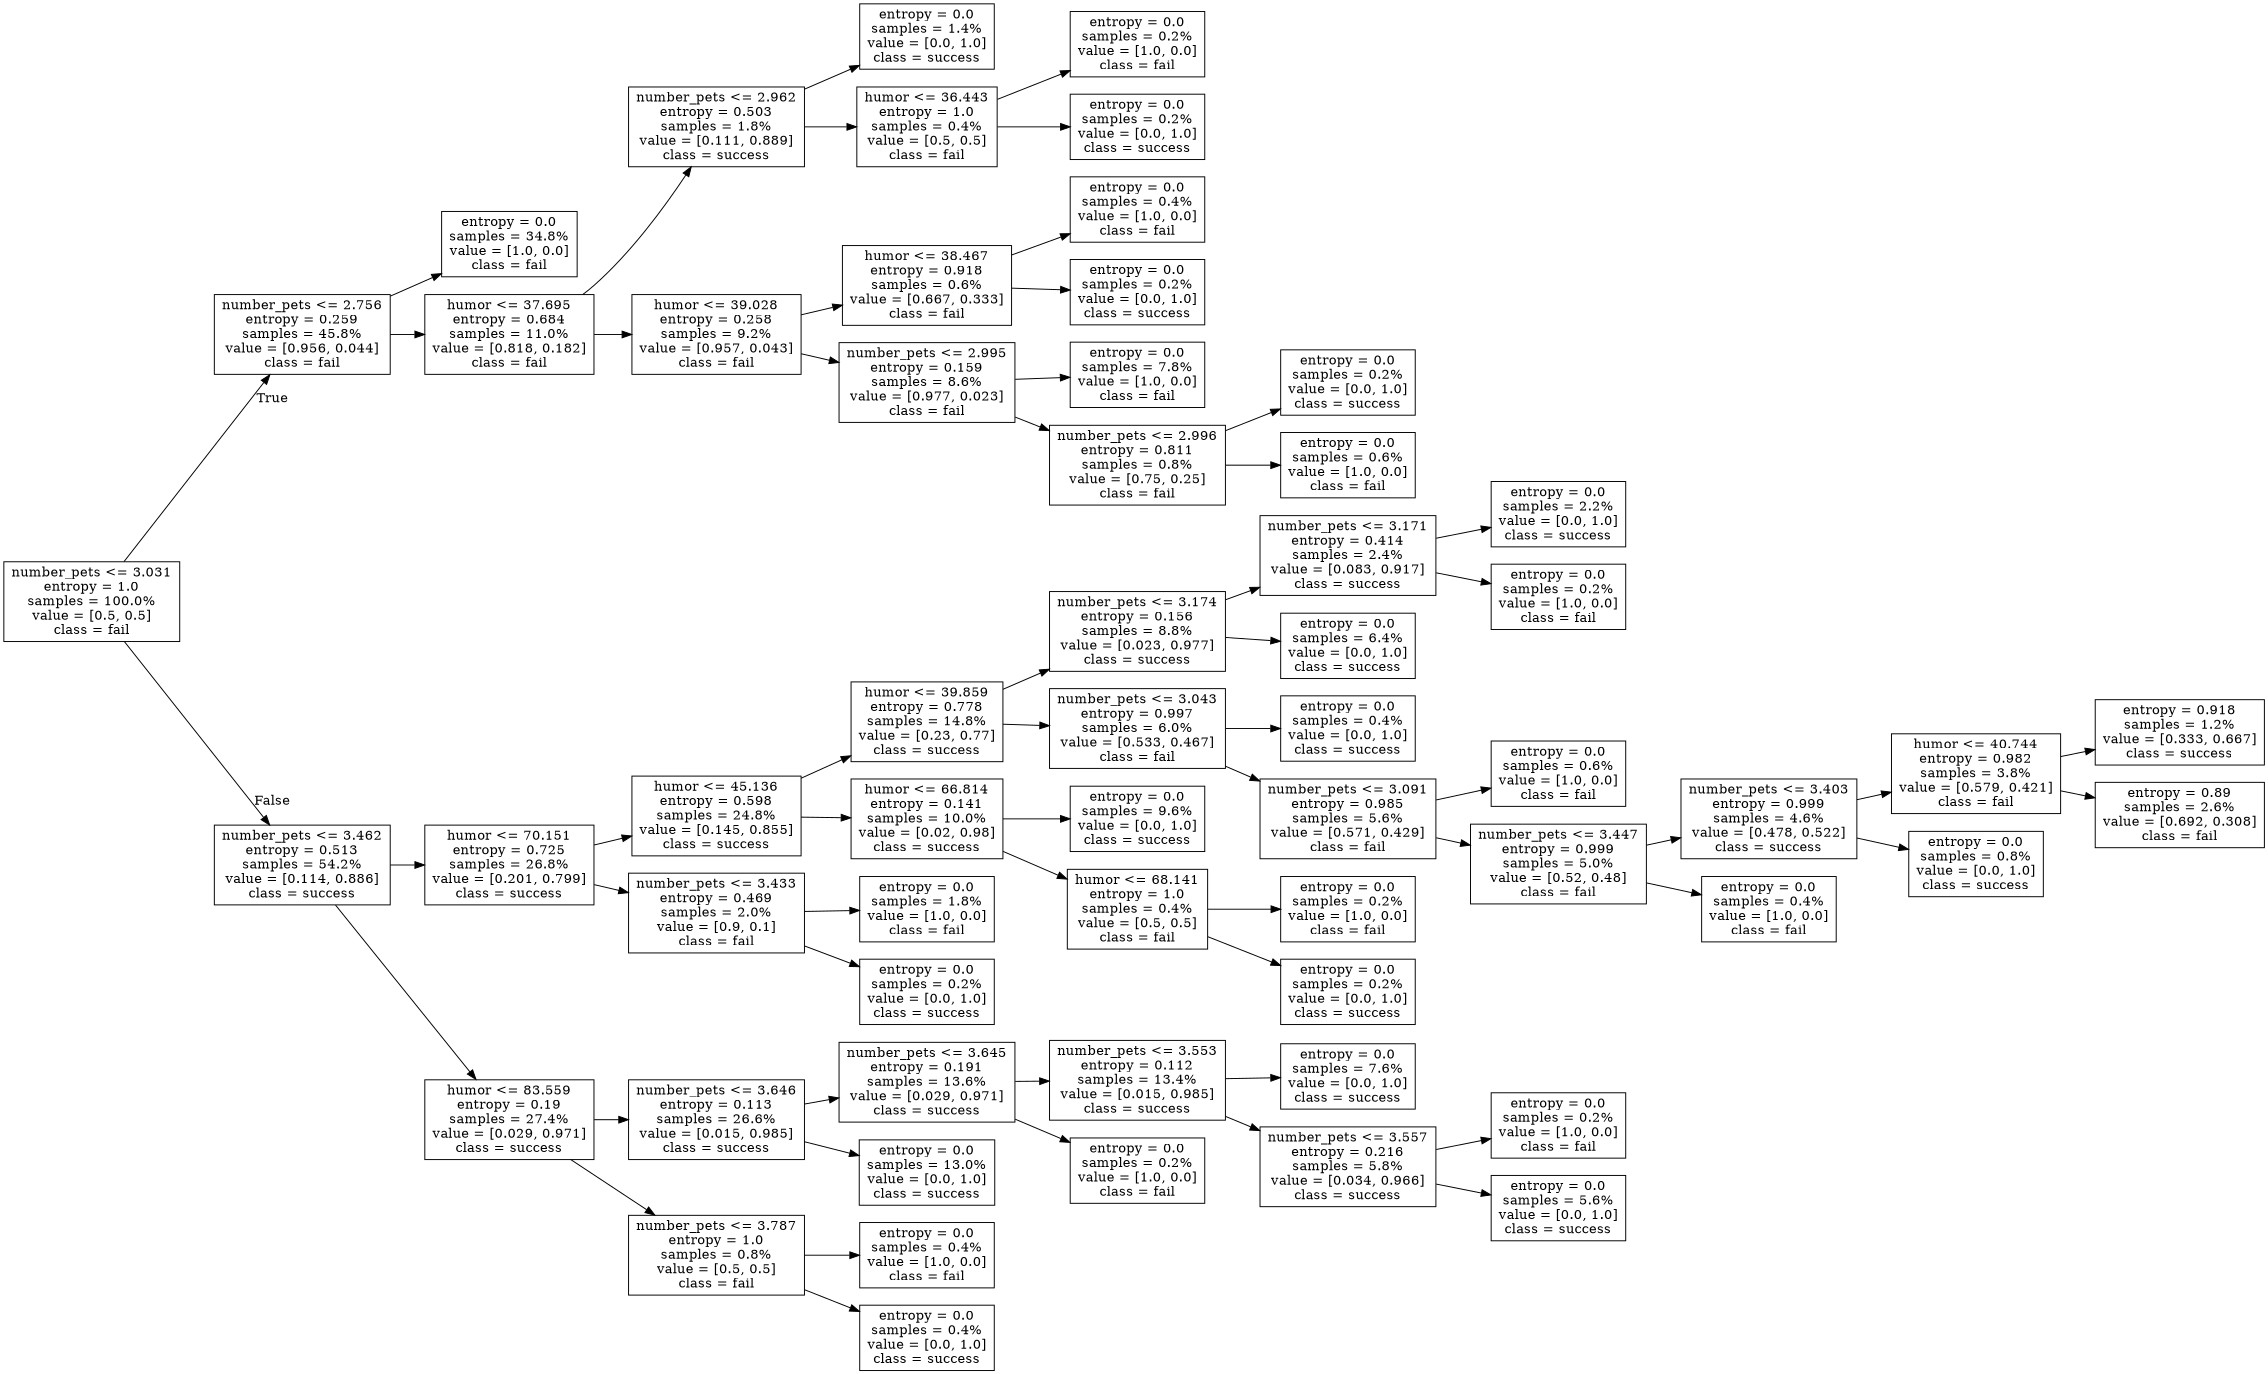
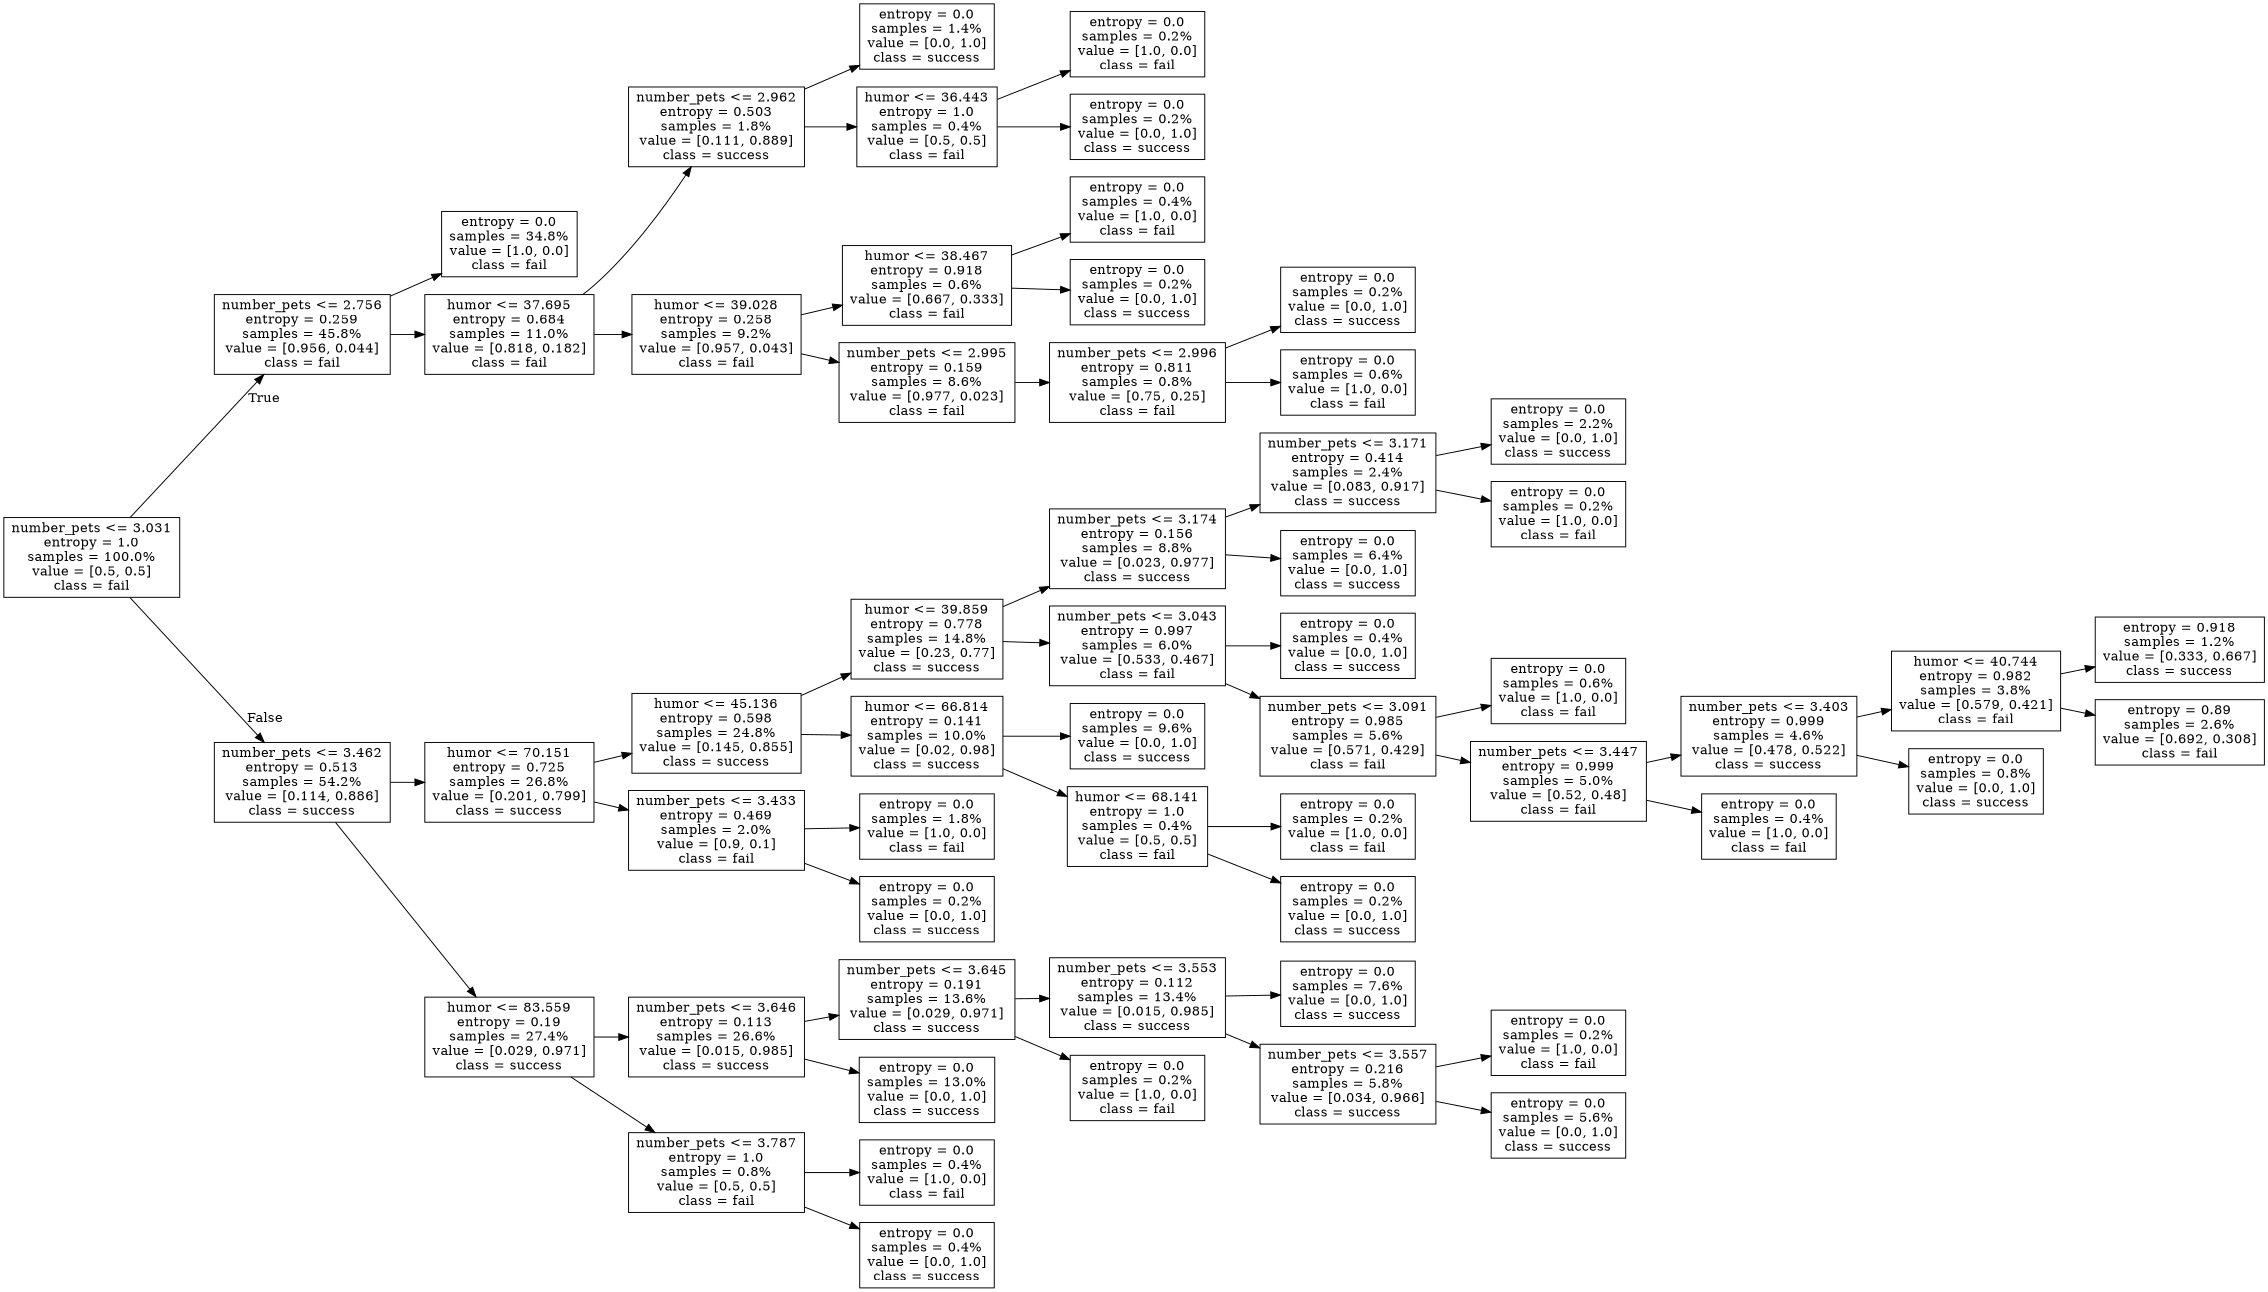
(1137, 375) -> none
